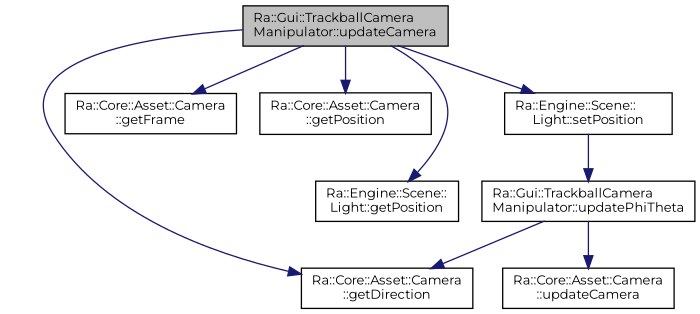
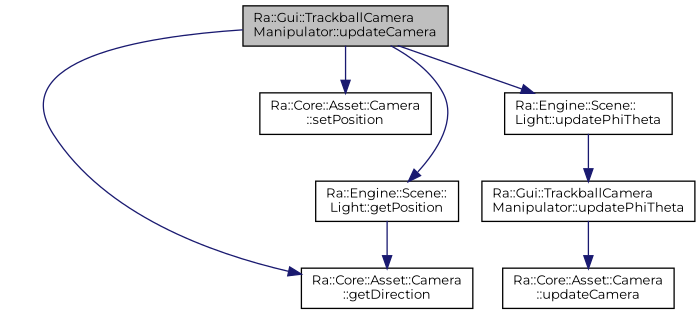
(151, 114) -> none
(346, 114) -> (346, 114)
(588, 114) -> (588, 114)
(494, 242) -> (387, 238)
